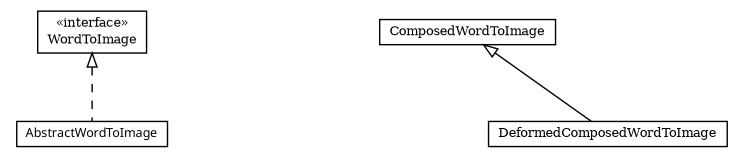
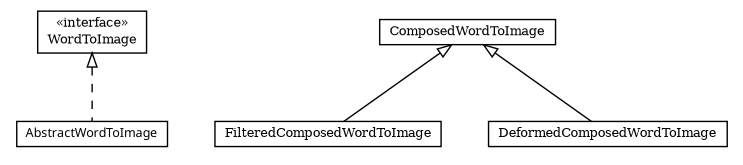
none -> (328, 134)
